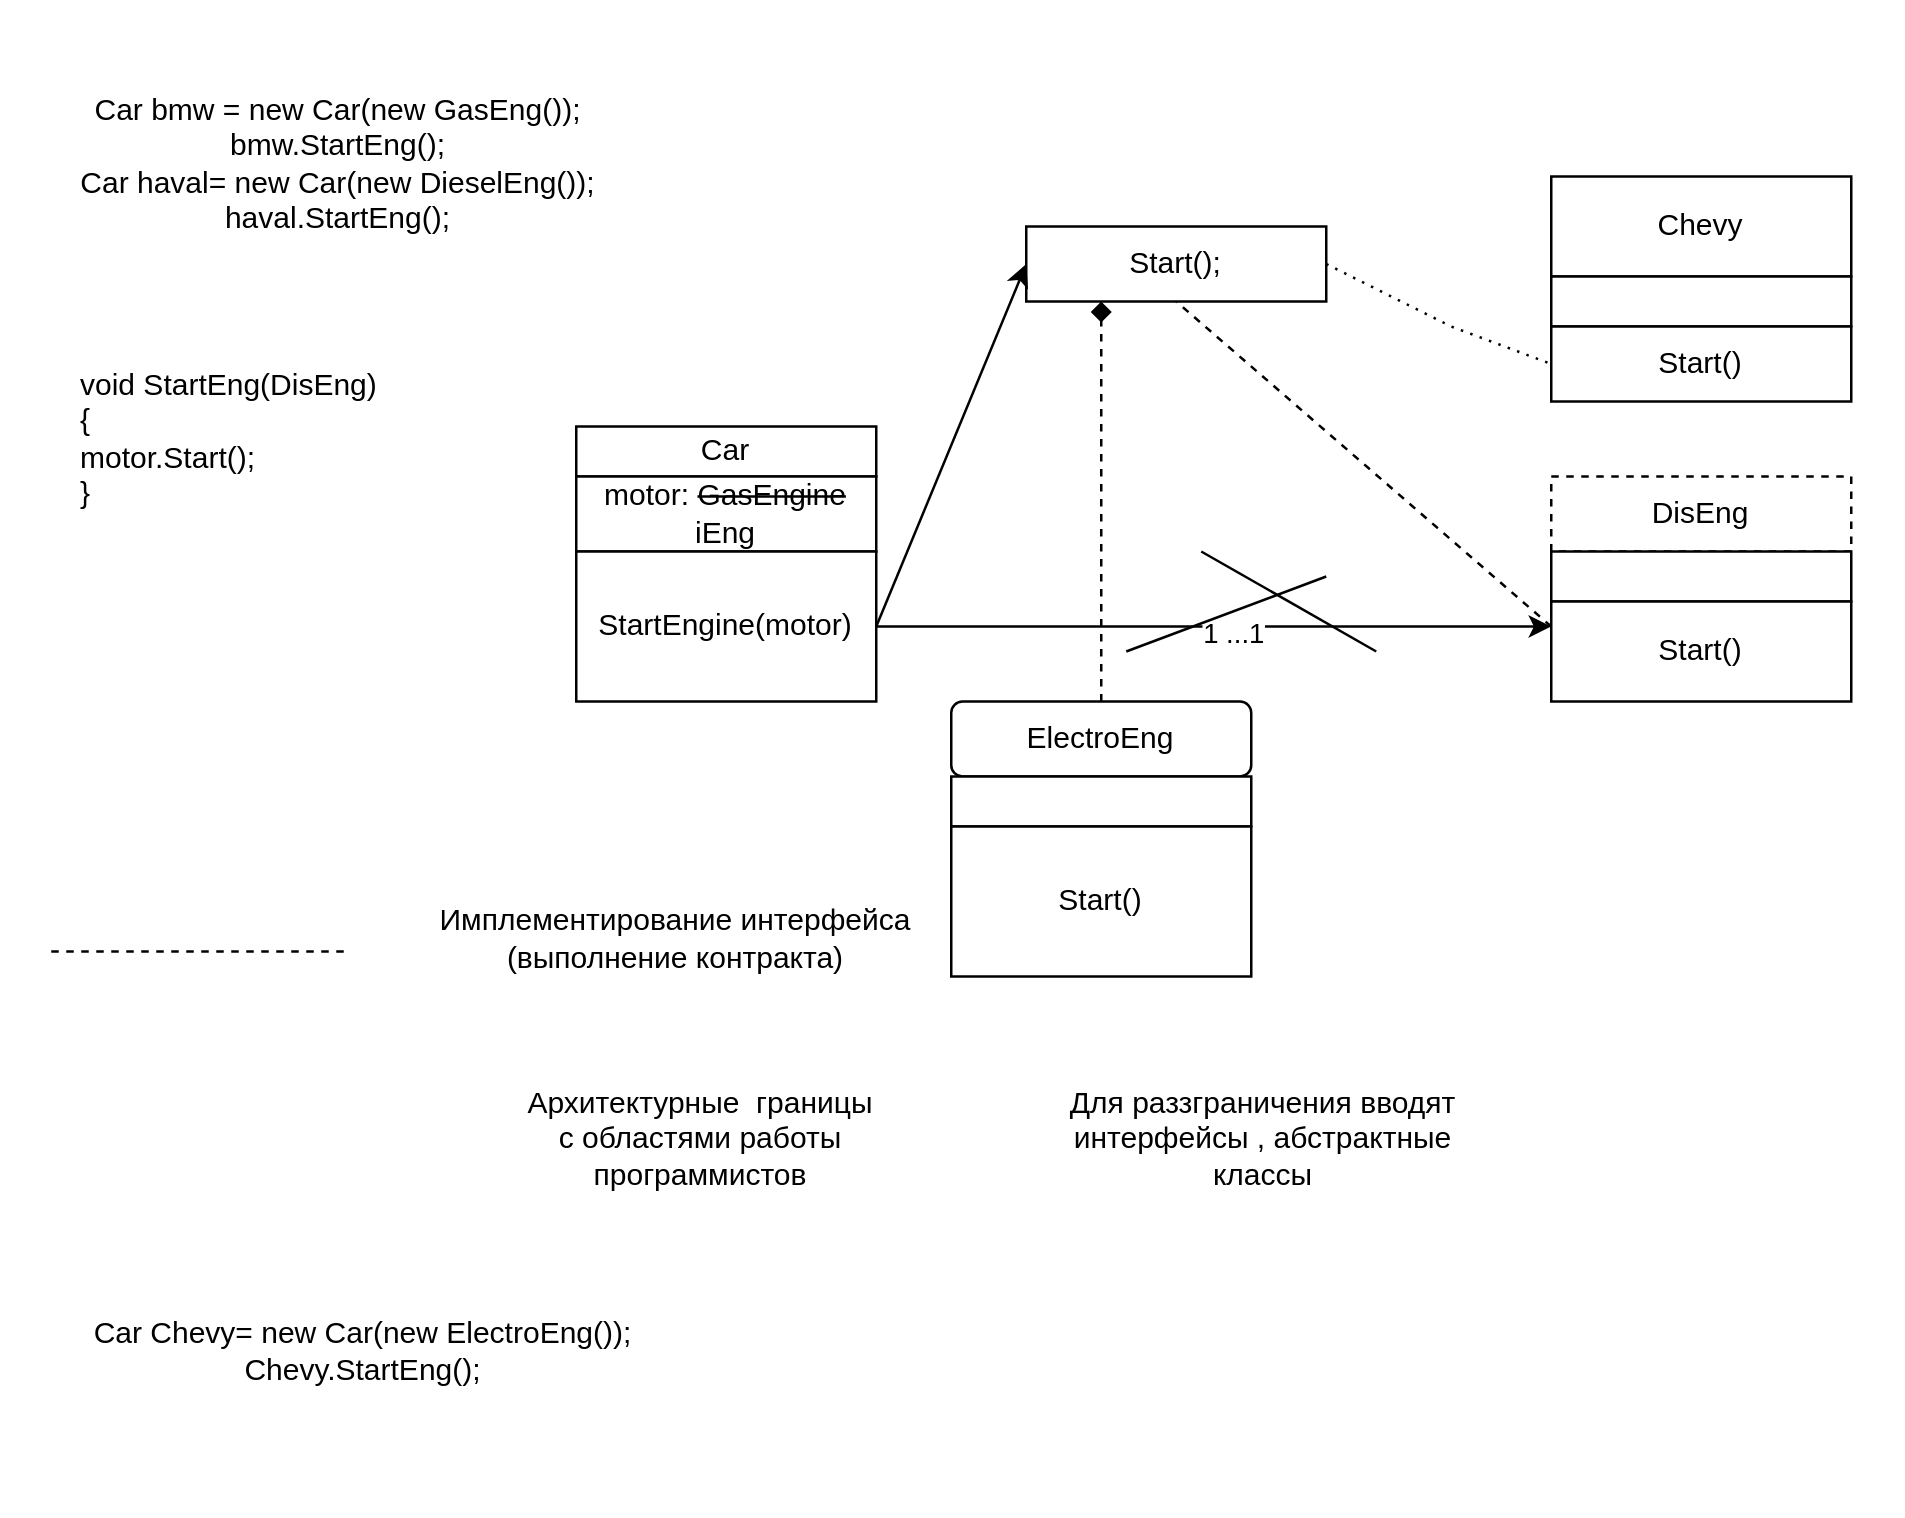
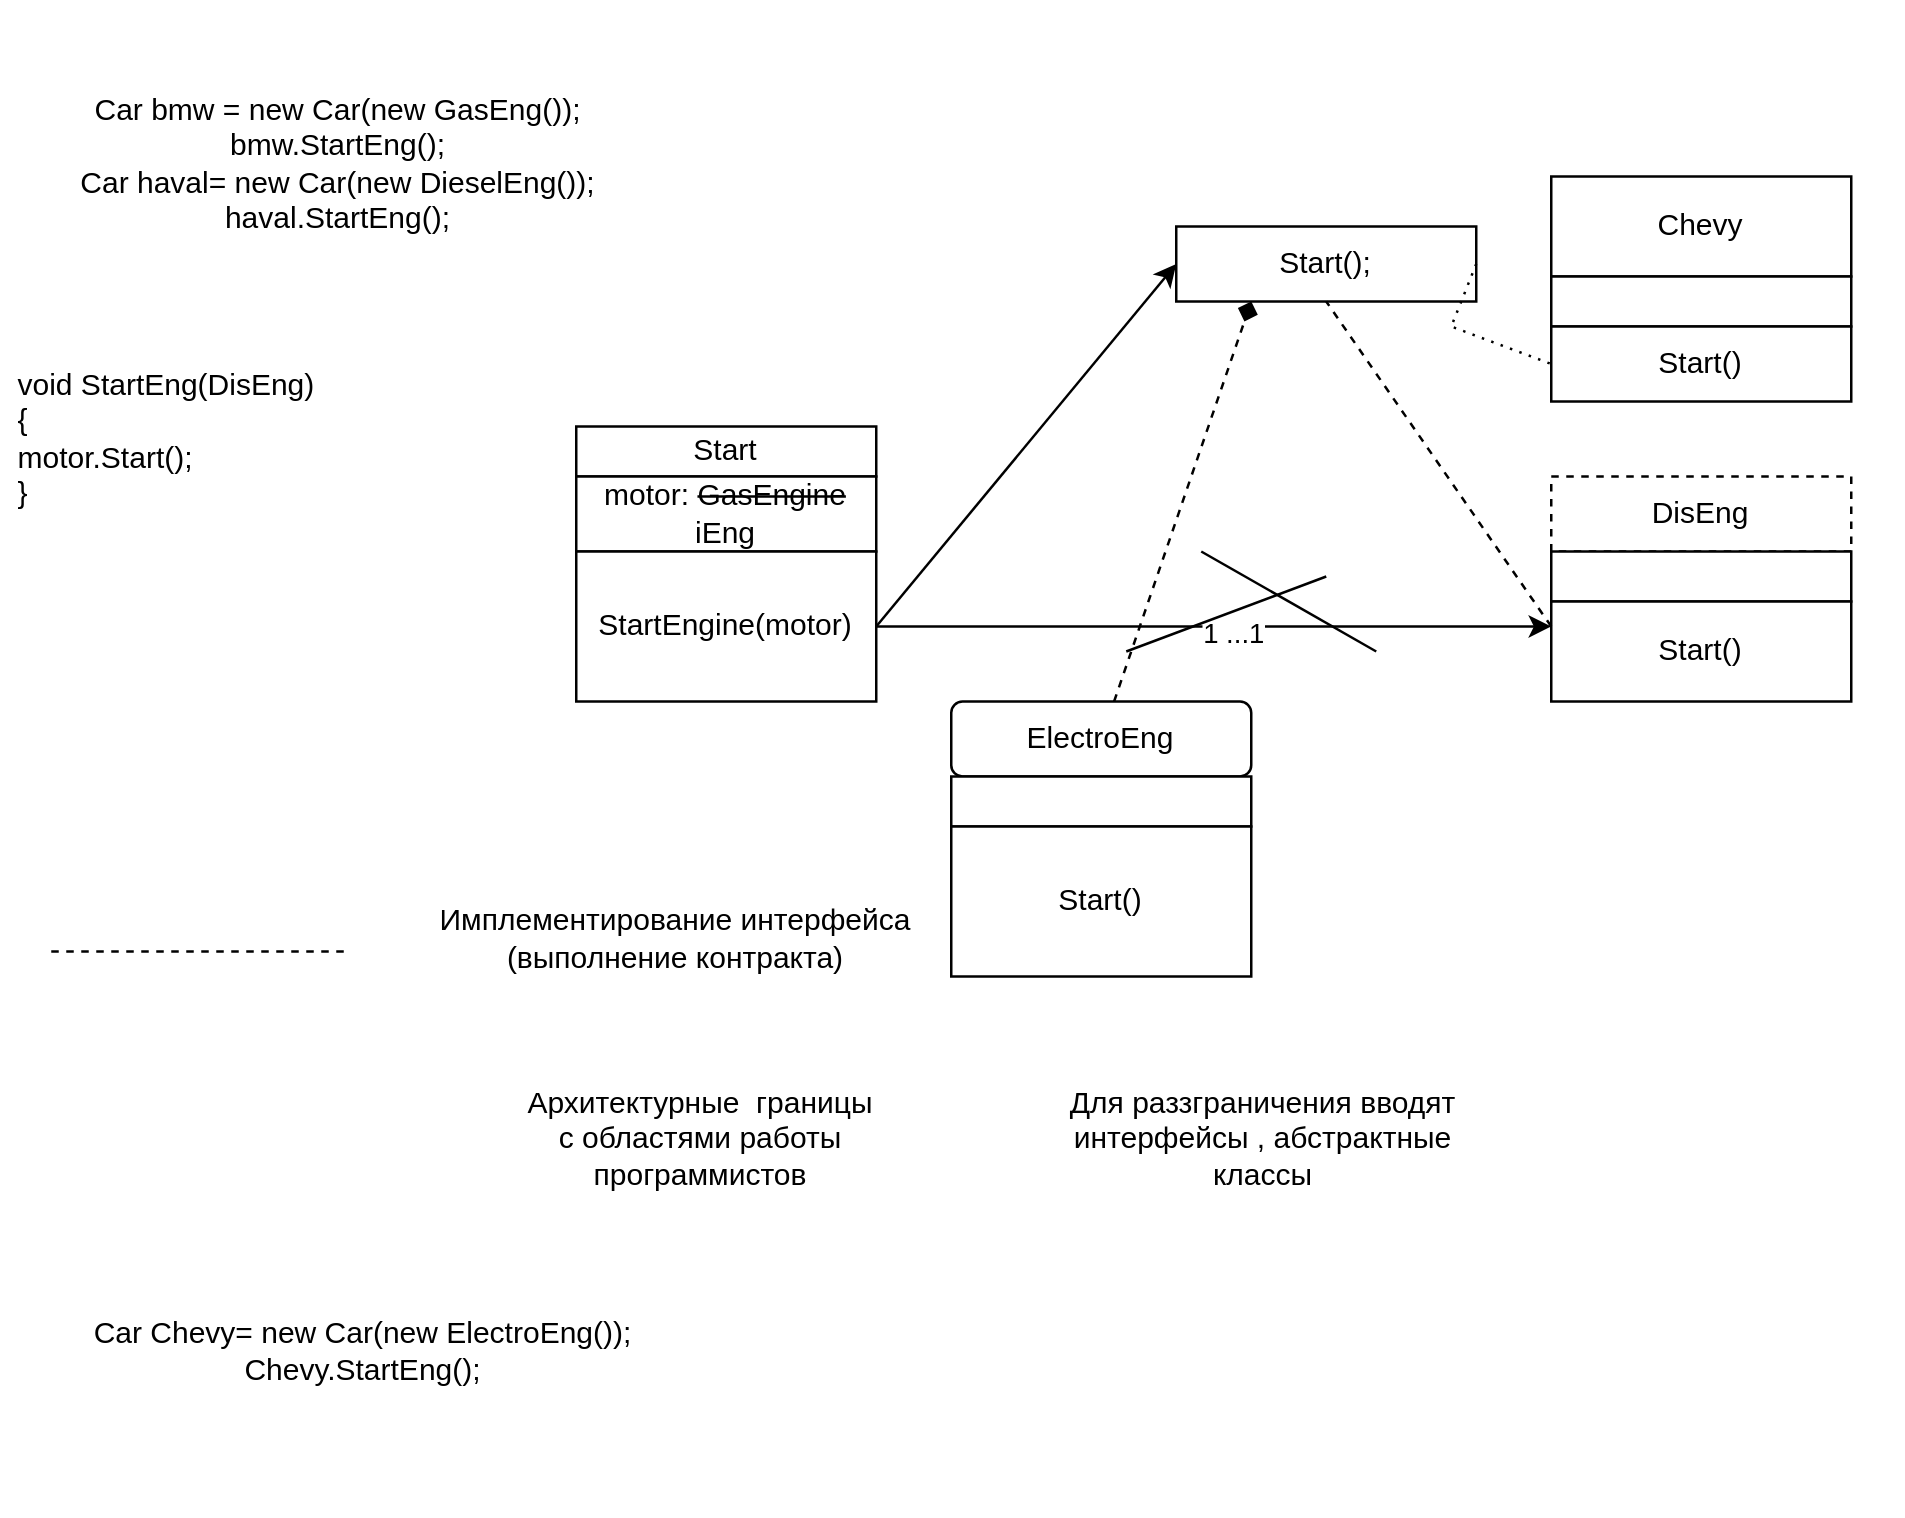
(1176, 264) -> (1326, 264)
(251, 439) -> (189, 439)
(726, 451) -> (726, 451)
